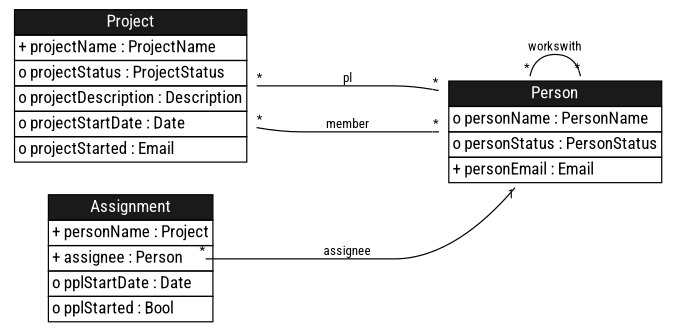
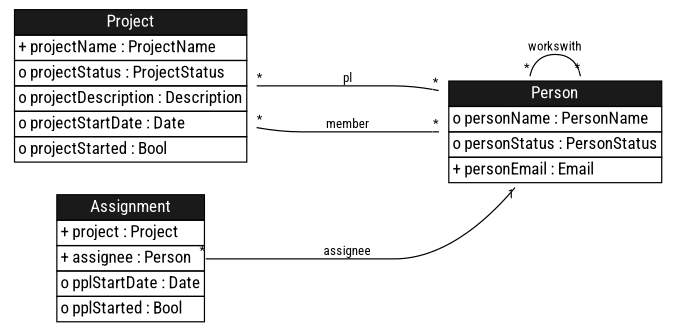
(97, 149) -> (93, 149)
(131, 232) -> (120, 232)
